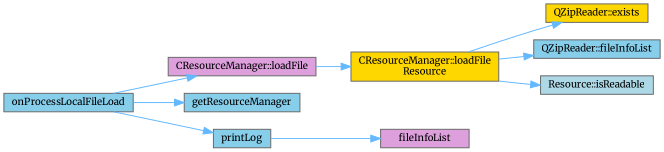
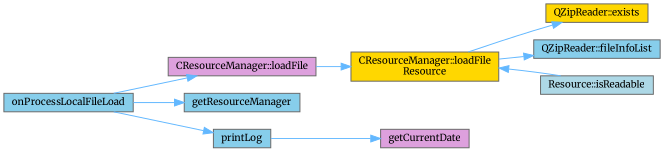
(515, 83) -> (535, 72)
(425, 139) -> (425, 139)
